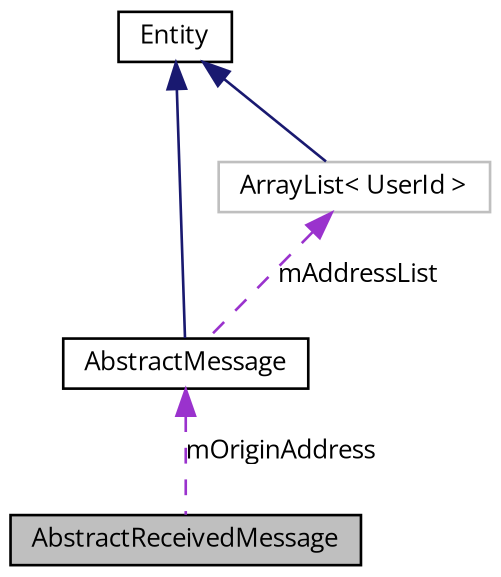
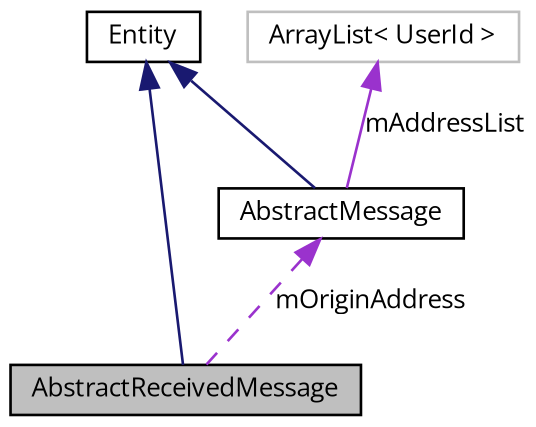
(275, 120) -> (166, 227)
(260, 285) -> (359, 138)
